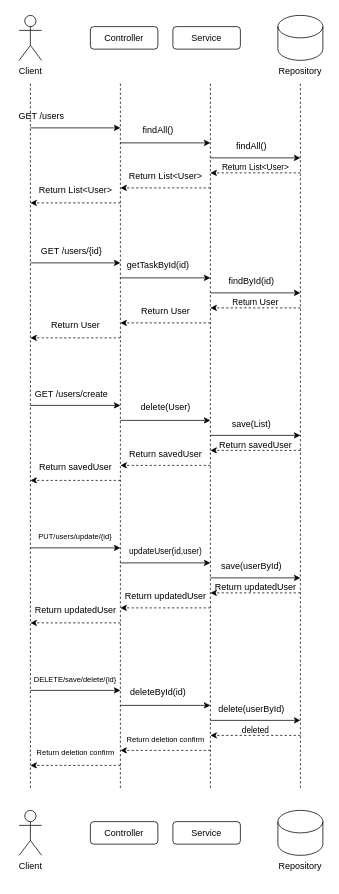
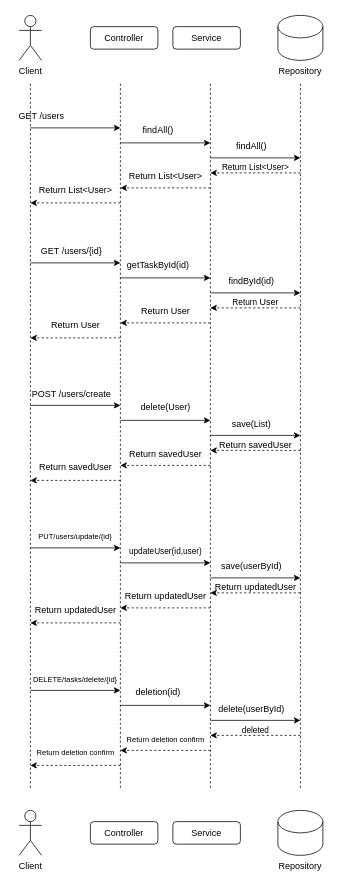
(72, 394) -> (72, 394)
(75, 679) -> (75, 679)
(158, 693) -> (158, 693)
